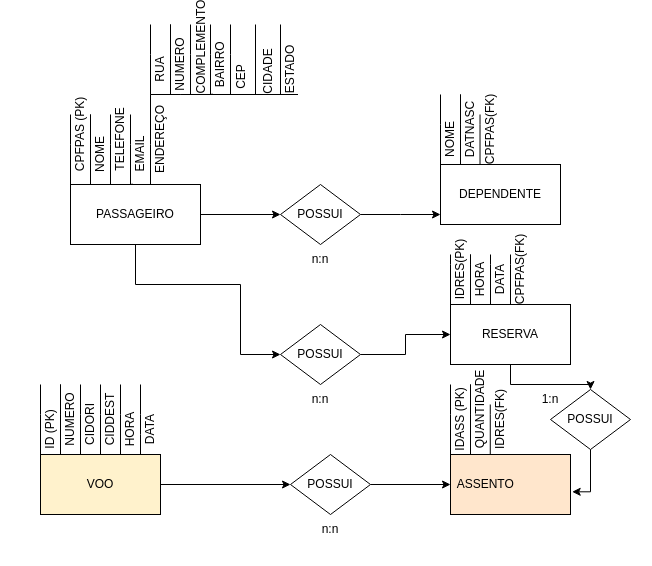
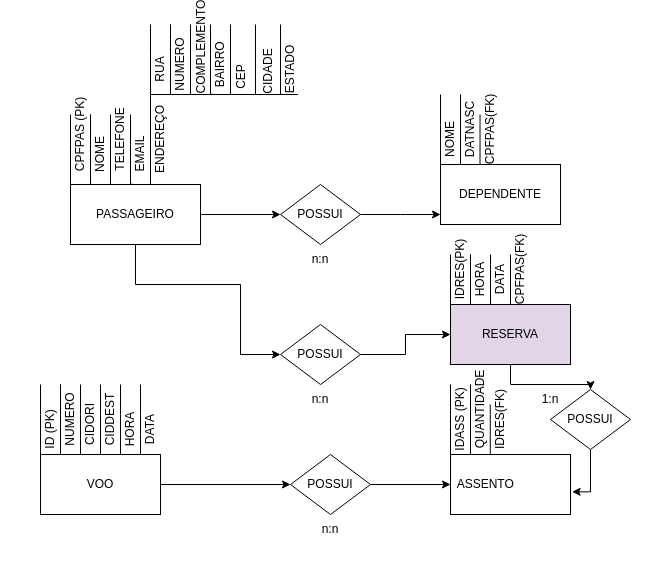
(511, 335) -> (511, 335)
(101, 485) -> (101, 485)
(511, 485) -> (511, 485)
